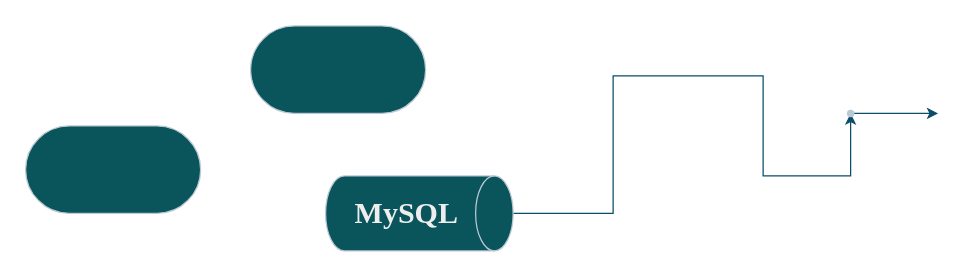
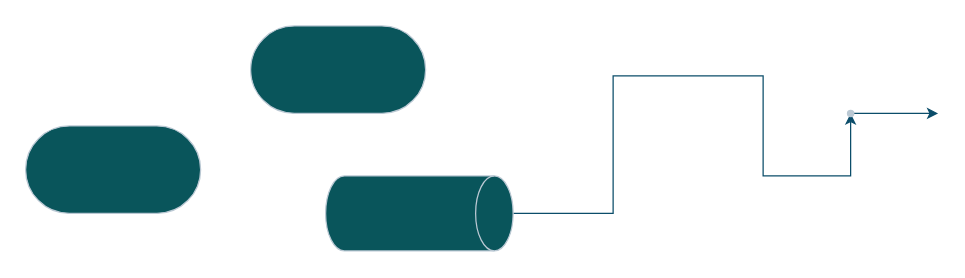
(407, 213) -> none
